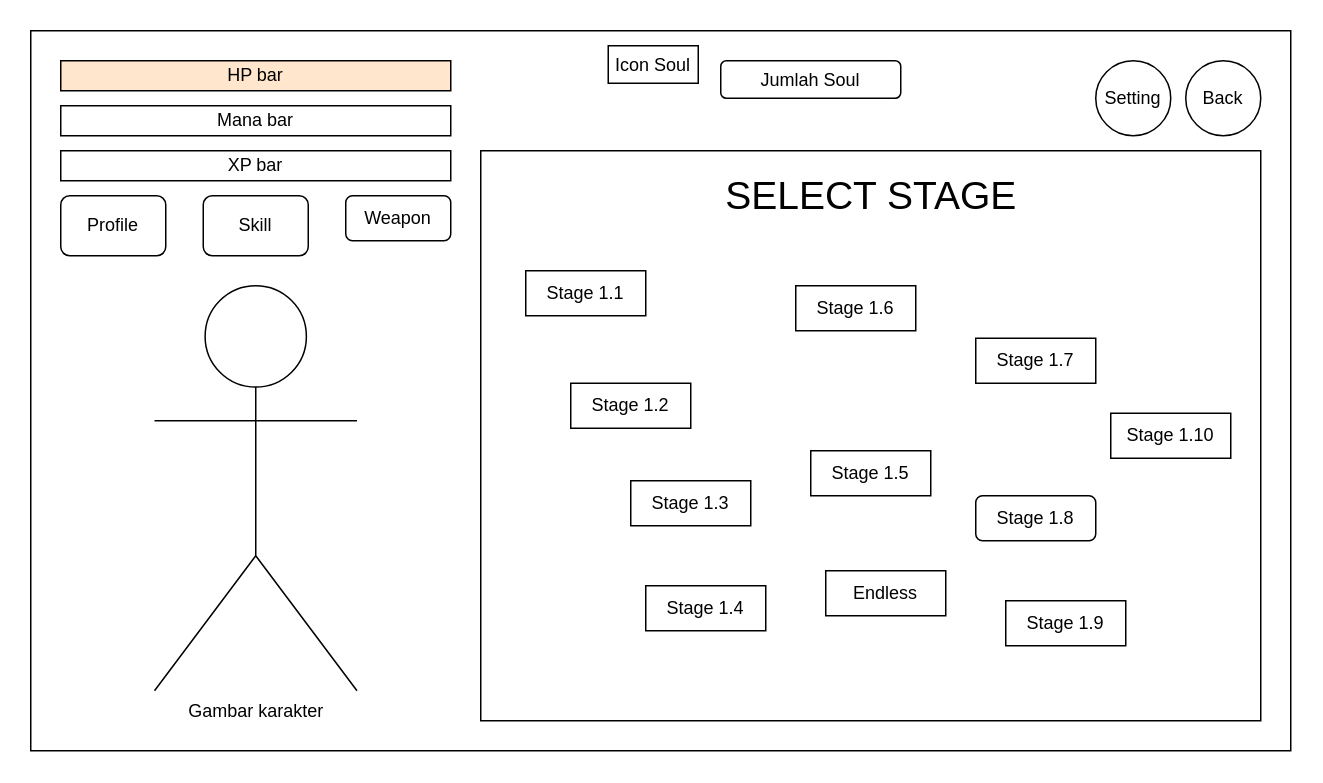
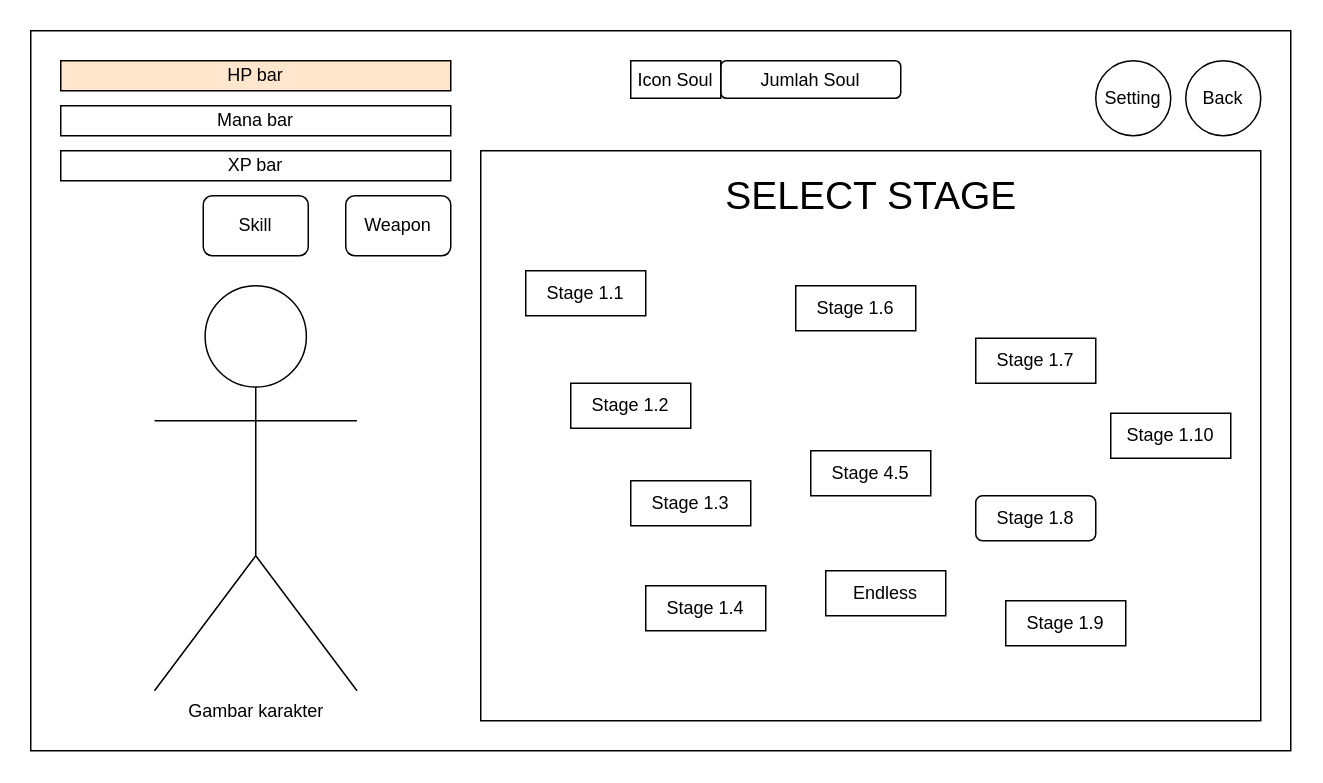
(653, 65) -> (676, 80)
(398, 218) -> (398, 226)
(113, 226) -> none
(871, 473) -> (871, 473)
